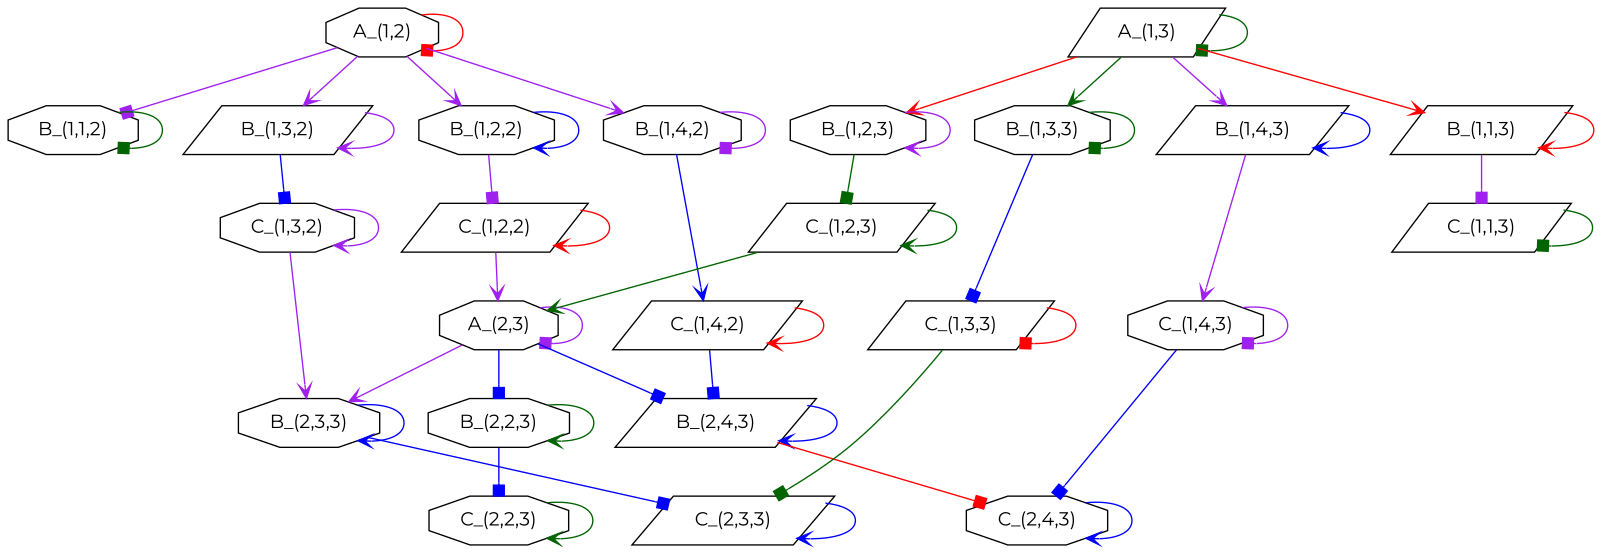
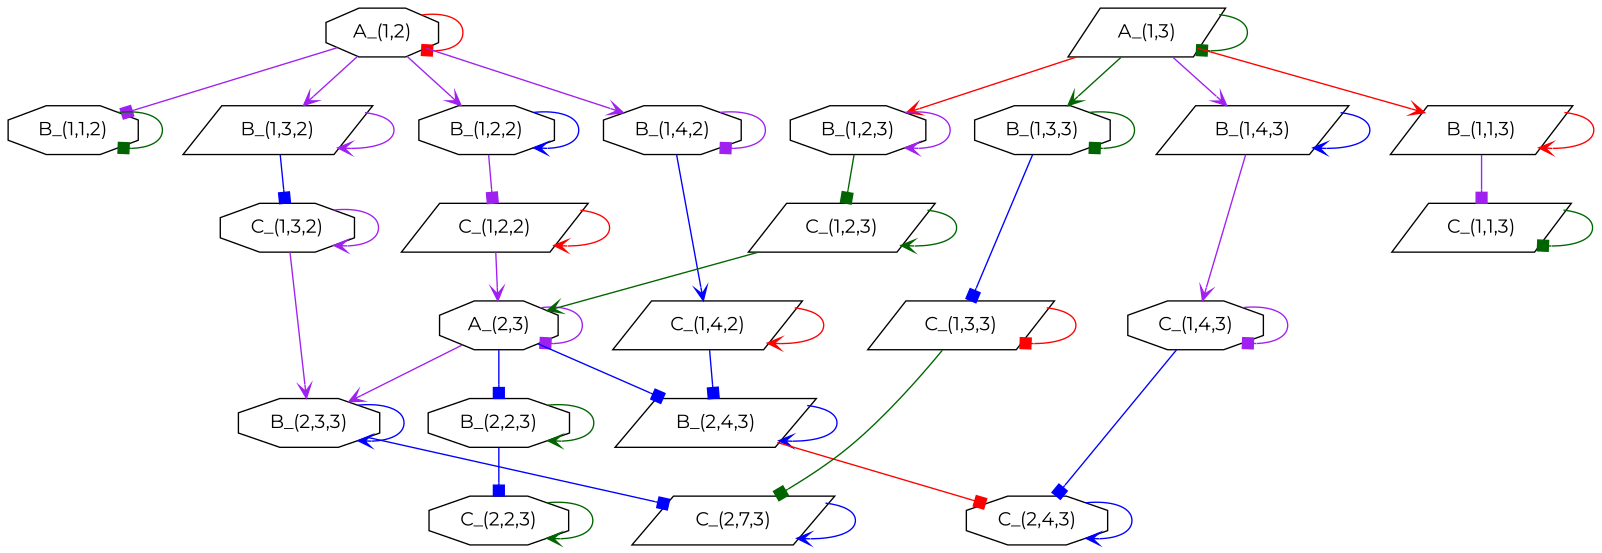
(733, 521) -> (733, 521)
